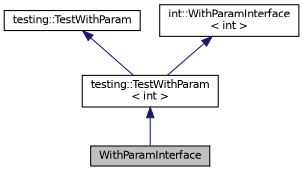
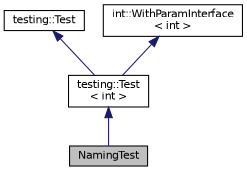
(72, 21) -> (44, 21)
(150, 91) -> (109, 91)
(150, 156) -> (109, 156)
